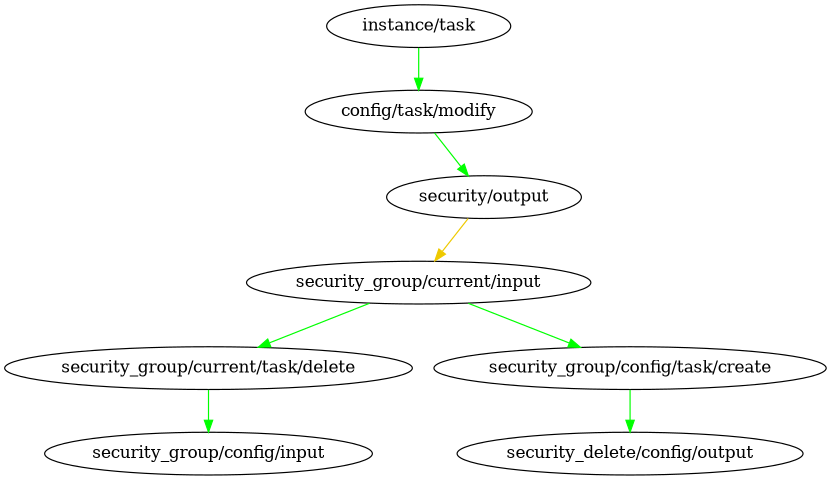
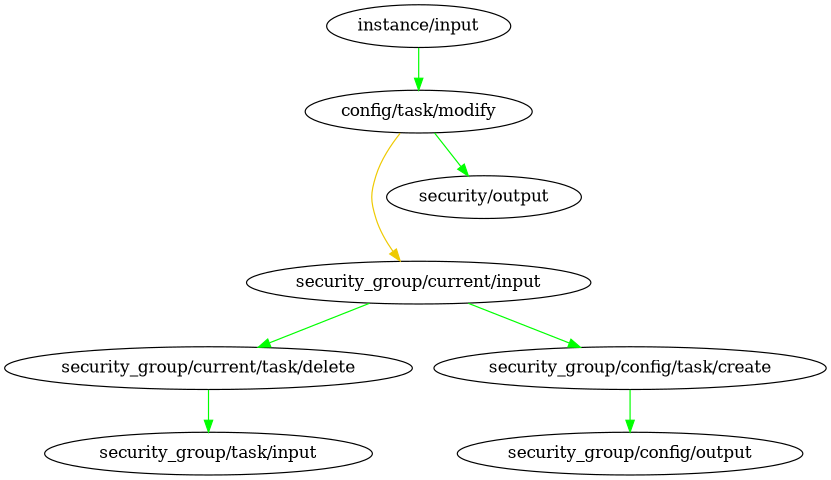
(419, 26) -> (419, 26)
(455, 235) -> (372, 191)
(209, 454) -> (209, 454)
(630, 454) -> (630, 454)
